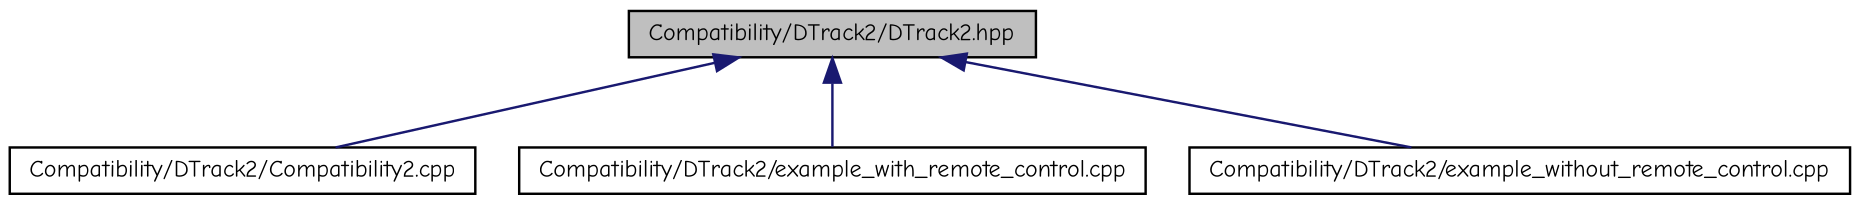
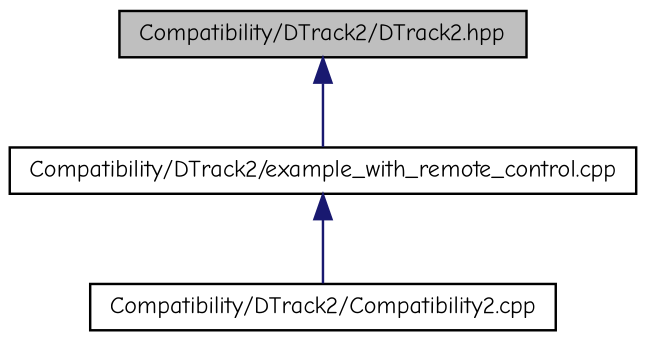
(525, 105) -> (323, 252)
(1520, 171) -> none
